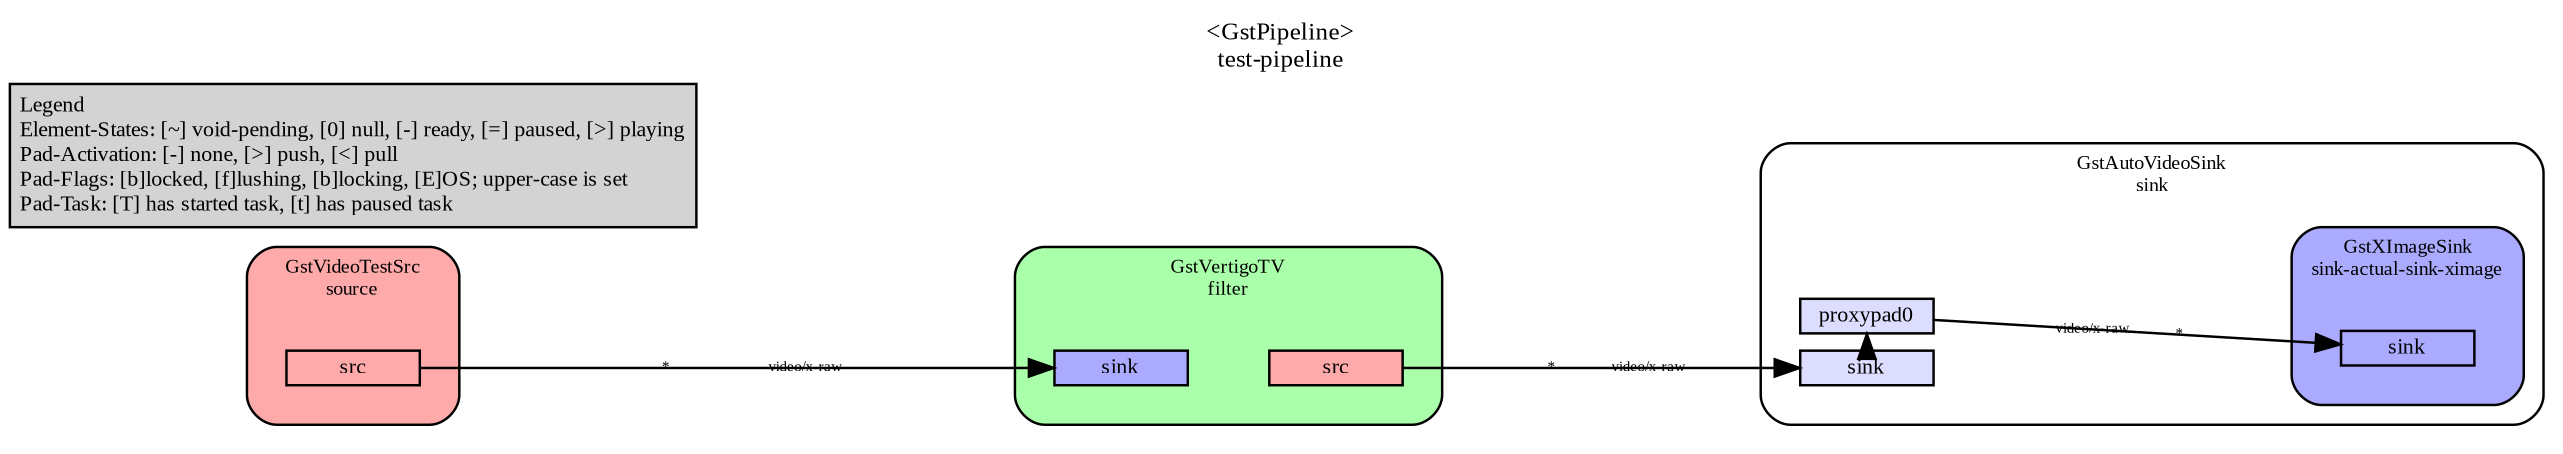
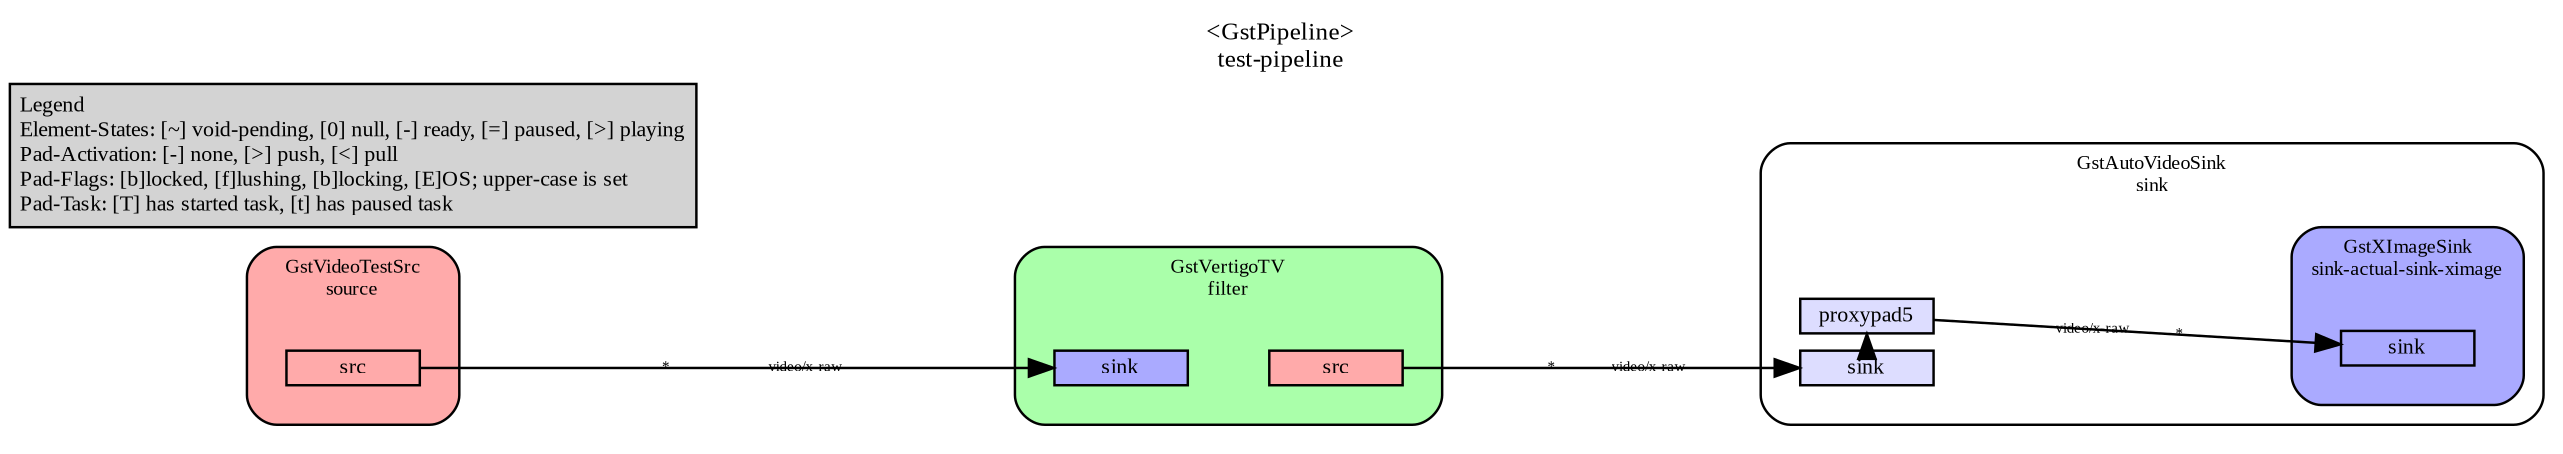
(1867, 316) -> (1867, 316)
